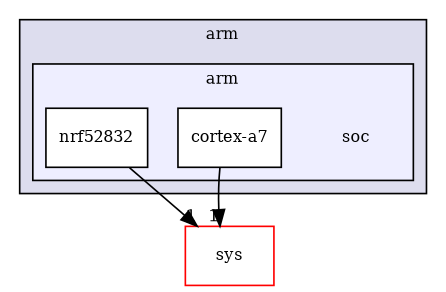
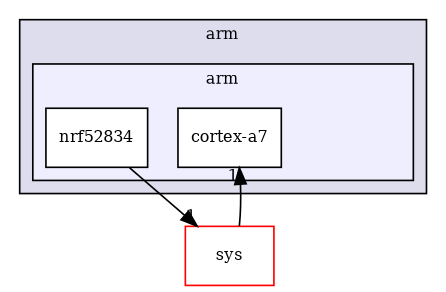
(97, 138) -> (97, 138)
(356, 138) -> none
(219, 189) -> (241, 205)
